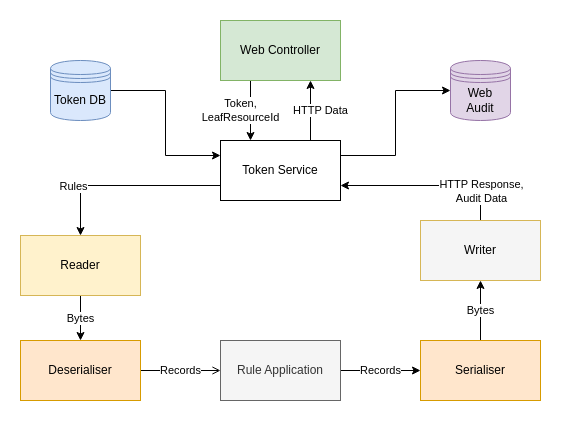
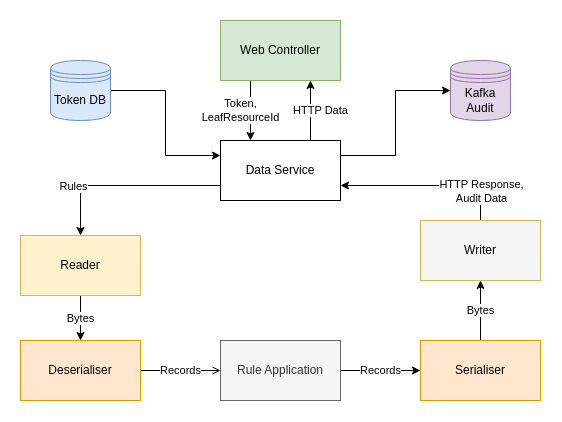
(481, 101) -> (481, 101)
(281, 171) -> (281, 171)
